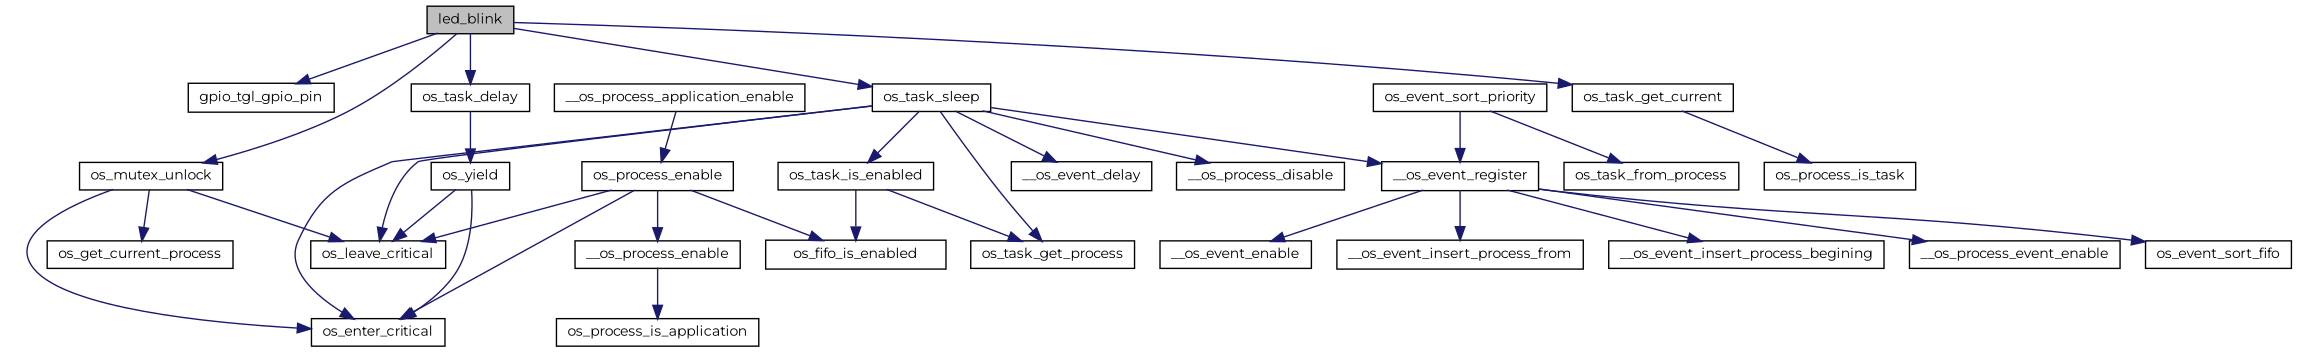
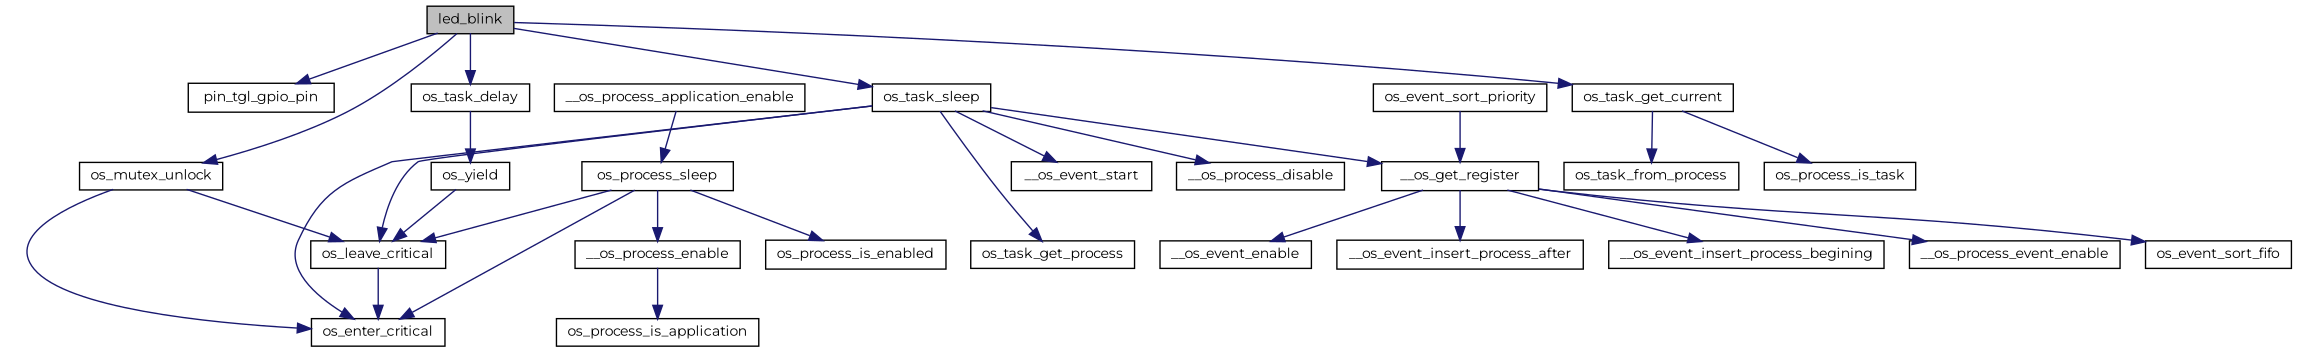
(261, 98) -> (261, 98)
(1549, 134) -> (1652, 130)
(658, 176) -> (658, 176)
(856, 176) -> none
(1082, 176) -> (1082, 176)
(1460, 176) -> (1460, 176)
(140, 255) -> none
(856, 255) -> (856, 255)
(1460, 255) -> (1460, 255)
(462, 260) -> (378, 286)
